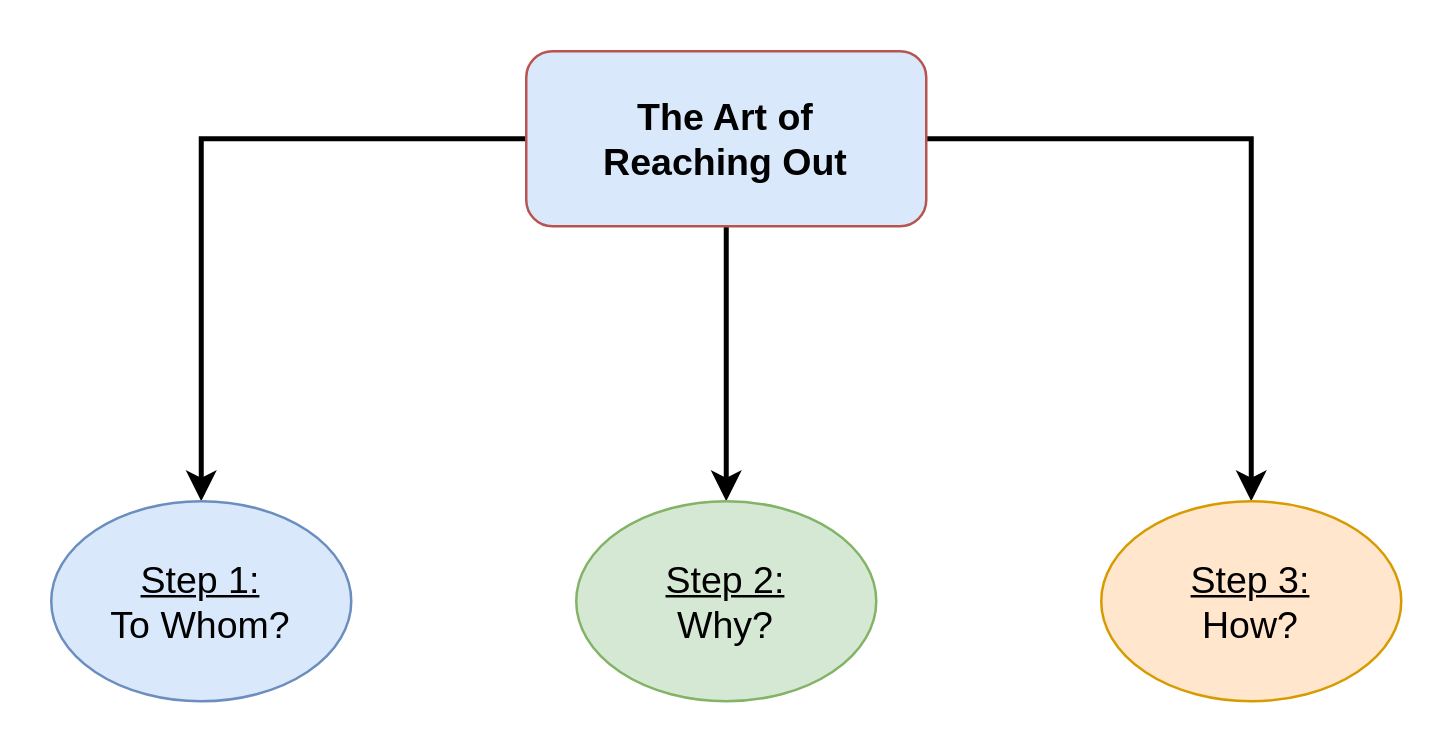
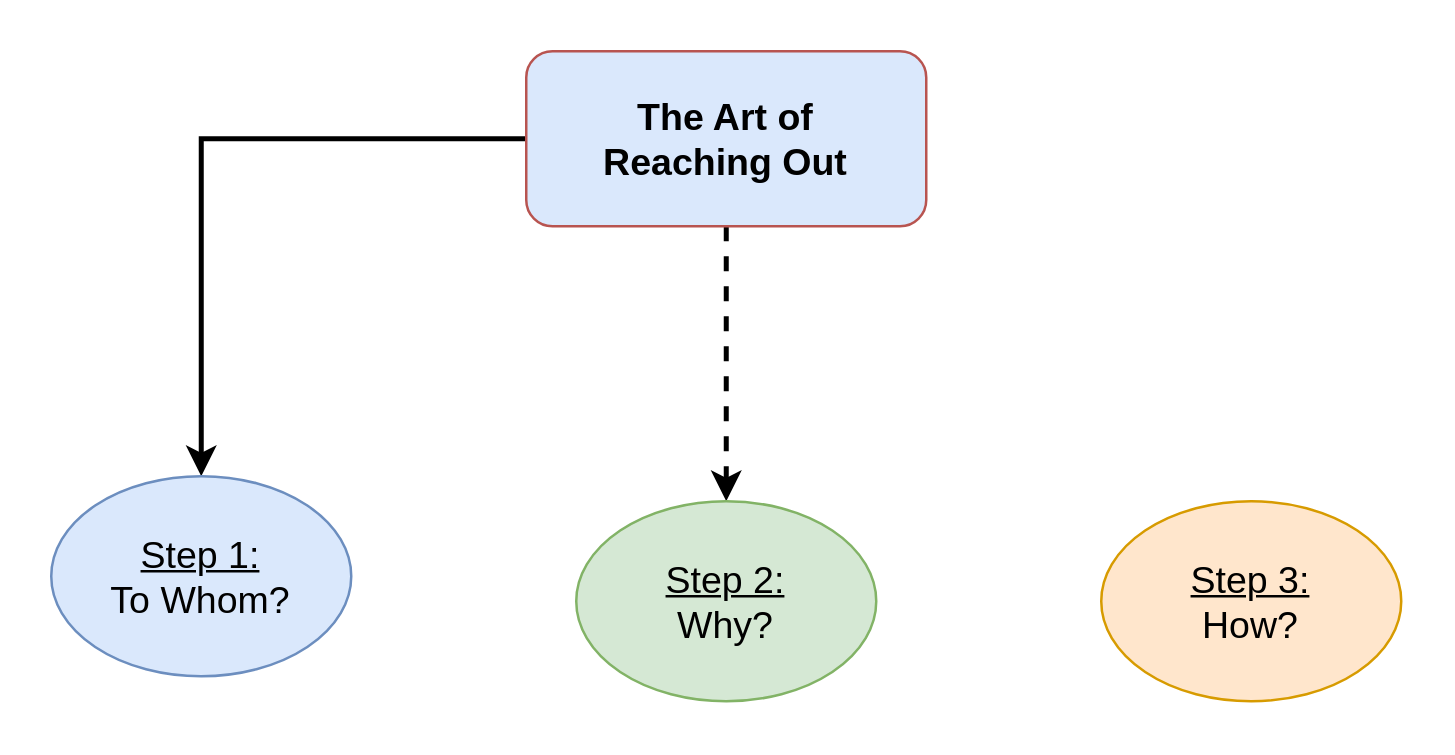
(1251, 147) -> none
(726, 248) -> (726, 248)
(201, 601) -> (201, 576)
